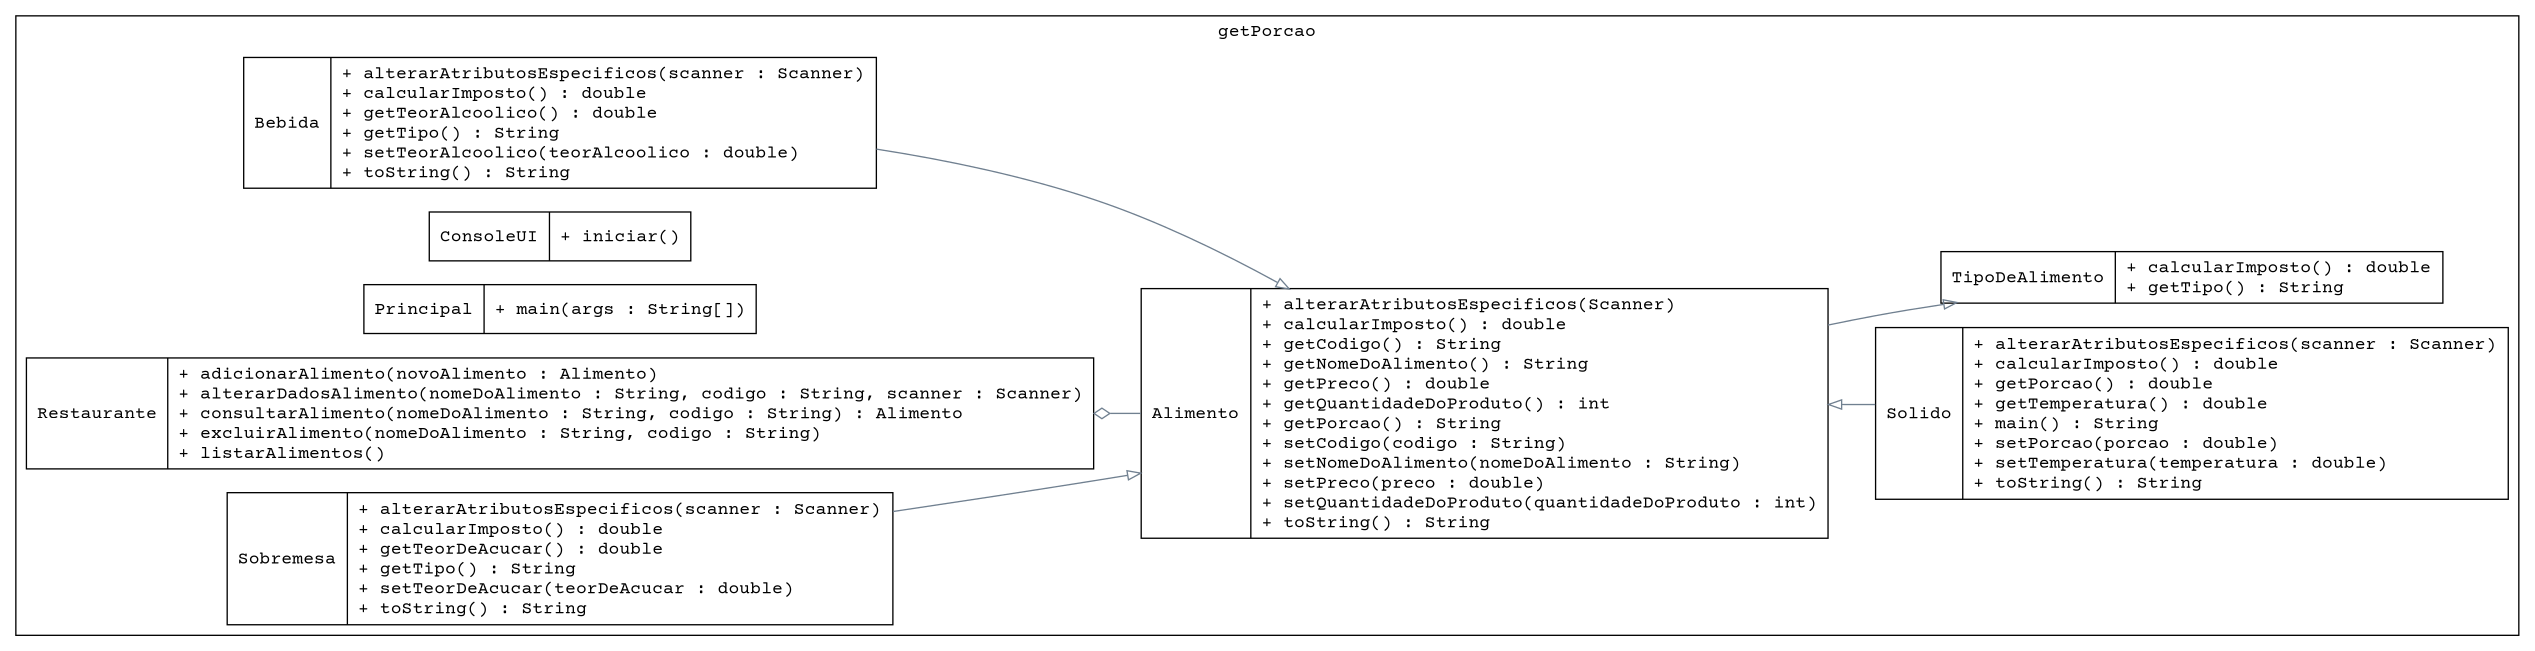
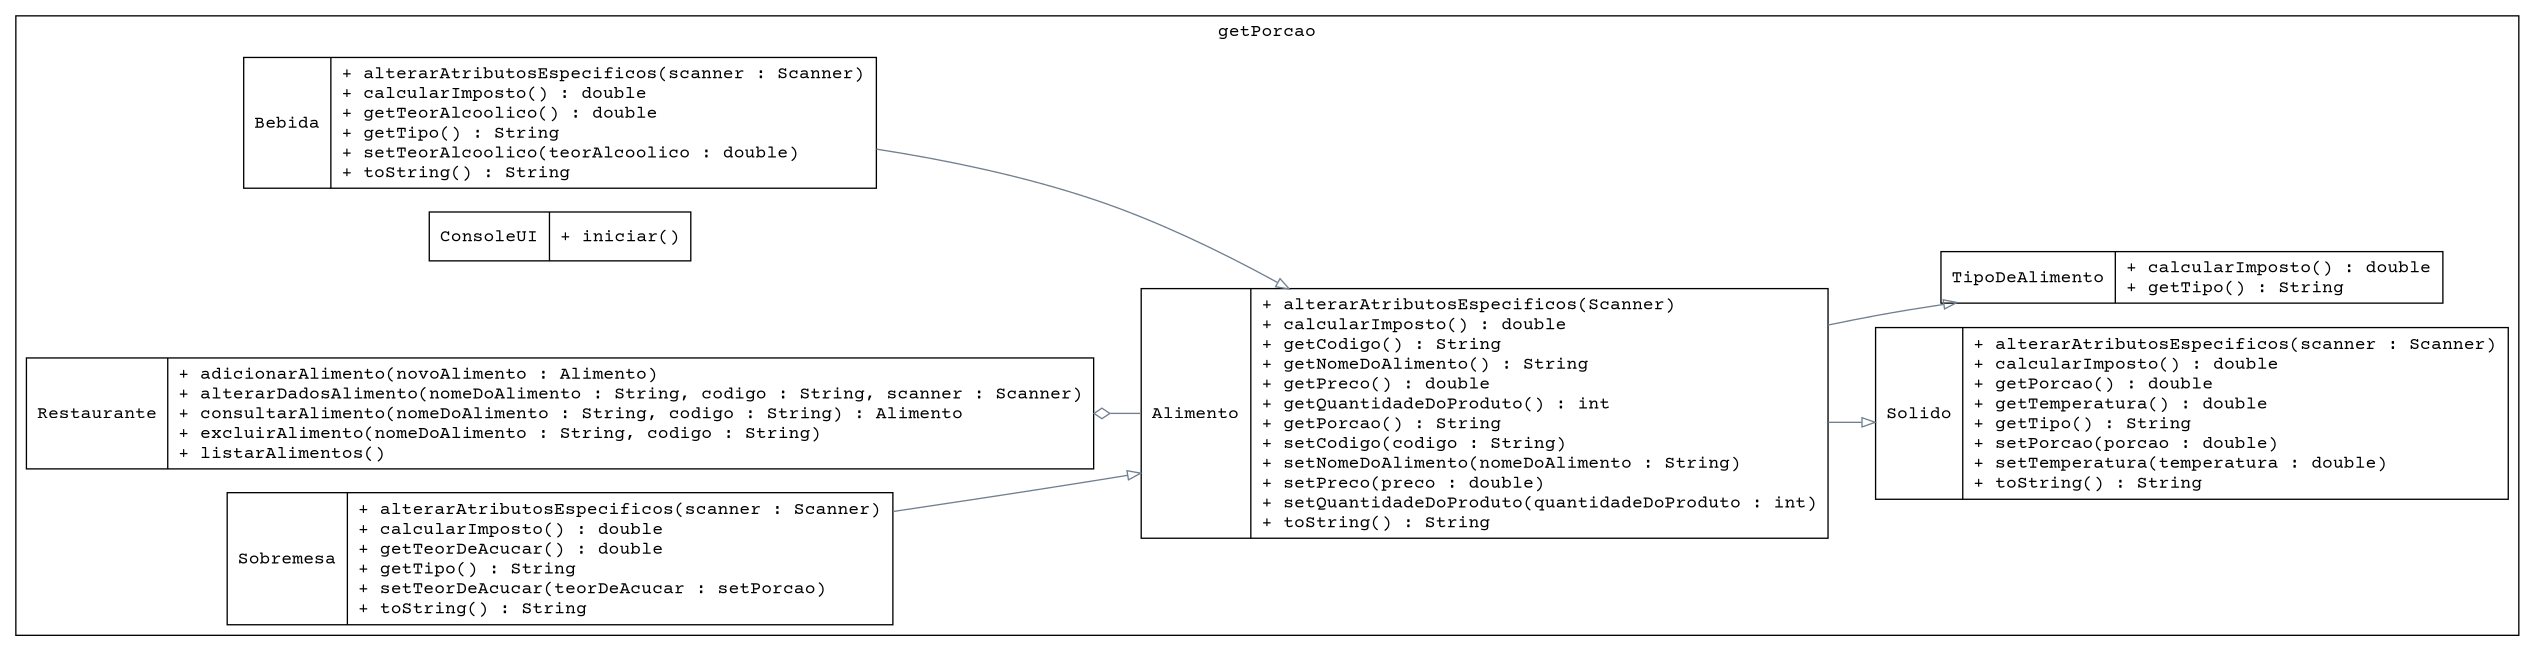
(560, 309) -> none
(1859, 405) -> (1845, 422)
(2066, 423) -> (2083, 423)
(577, 588) -> (592, 588)
